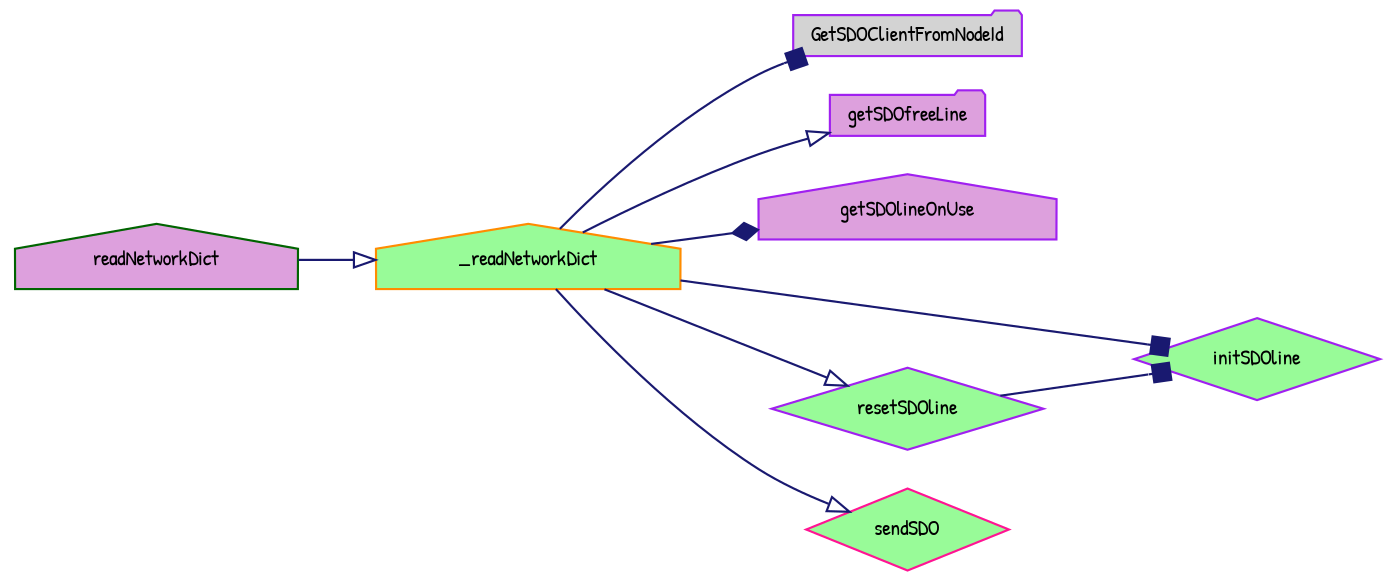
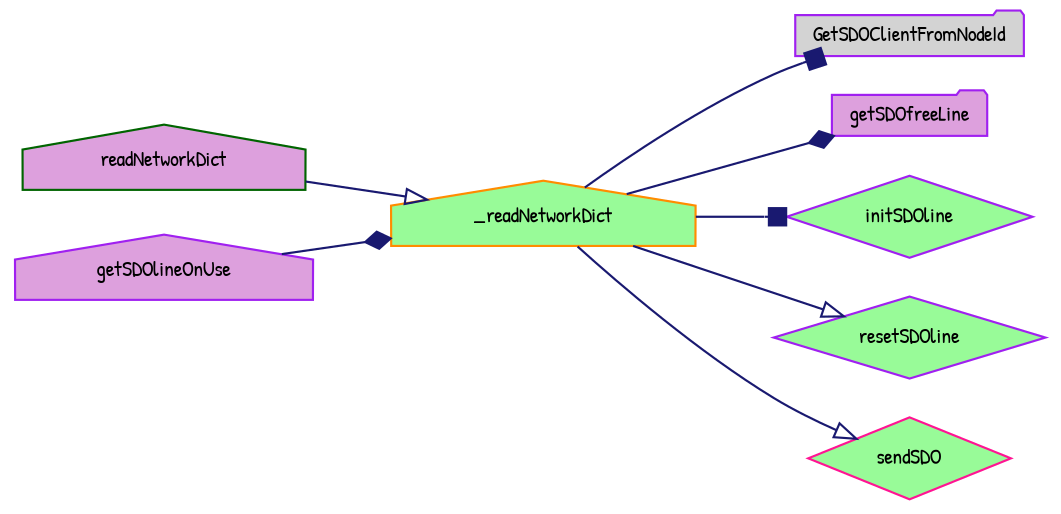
(693, 180) -> (718, 169)
(692, 239) -> (323, 248)
(1074, 385) -> none
